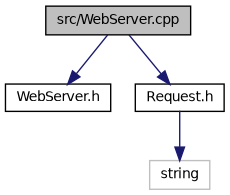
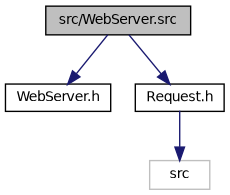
(118, 20) -> (118, 20)
(180, 175) -> (180, 175)
